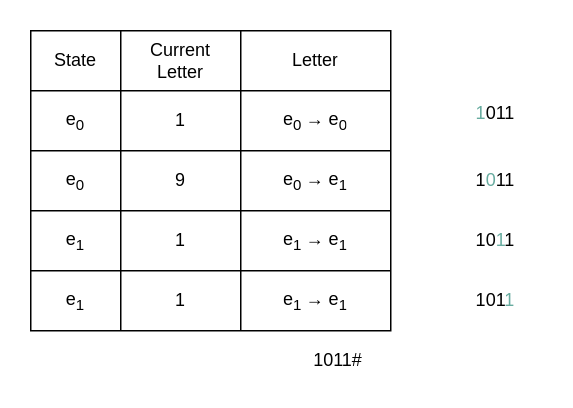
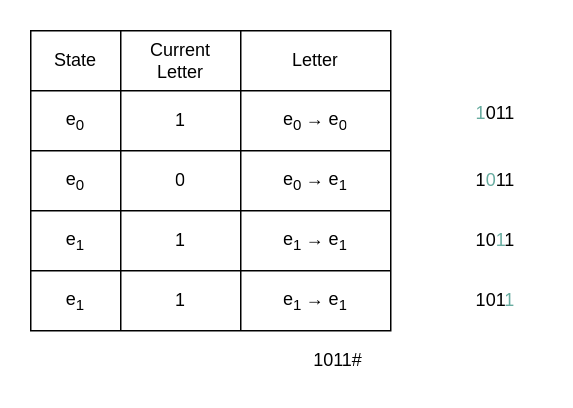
(181, 181) -> (181, 181)
